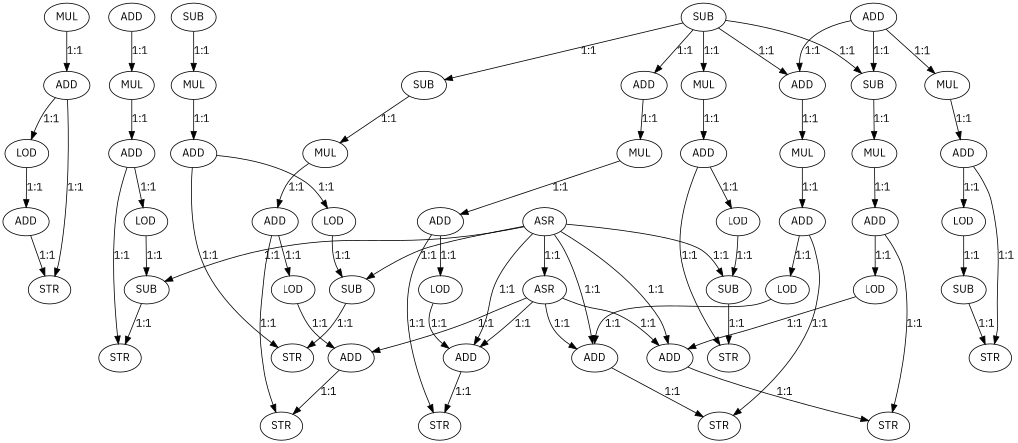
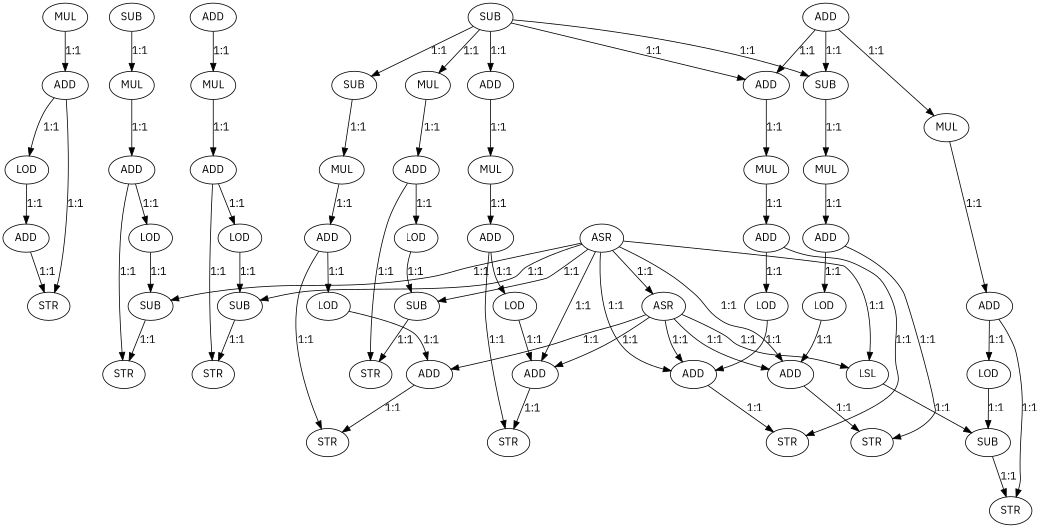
none -> (867, 374)
